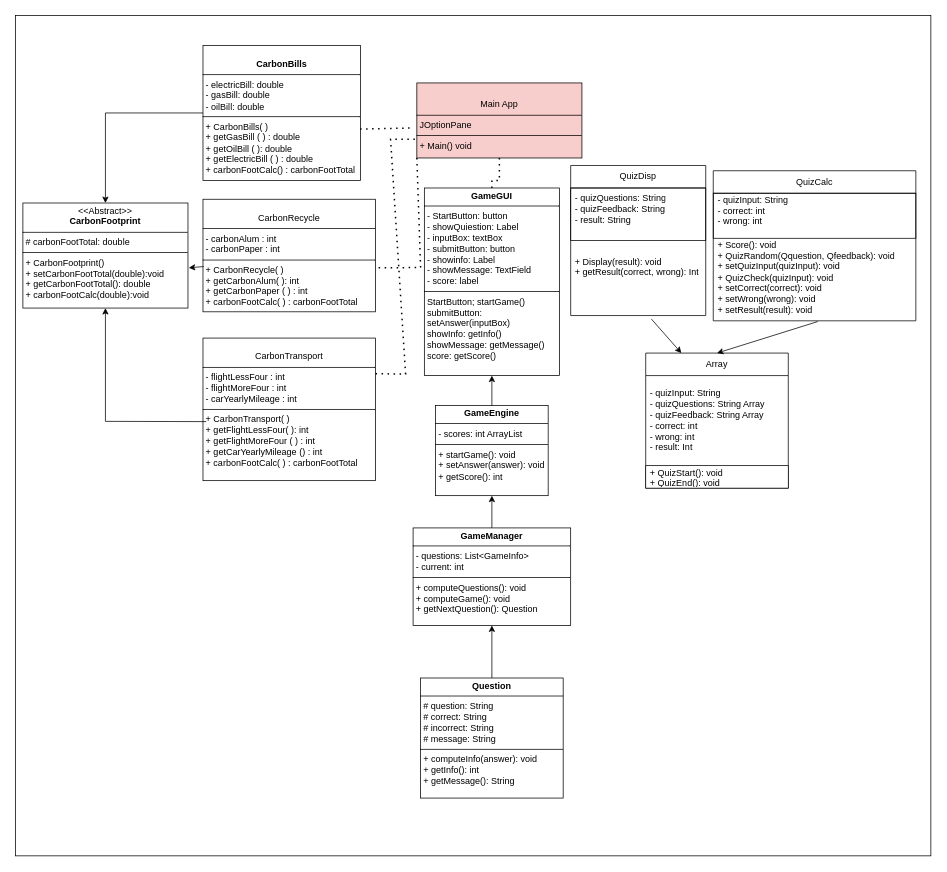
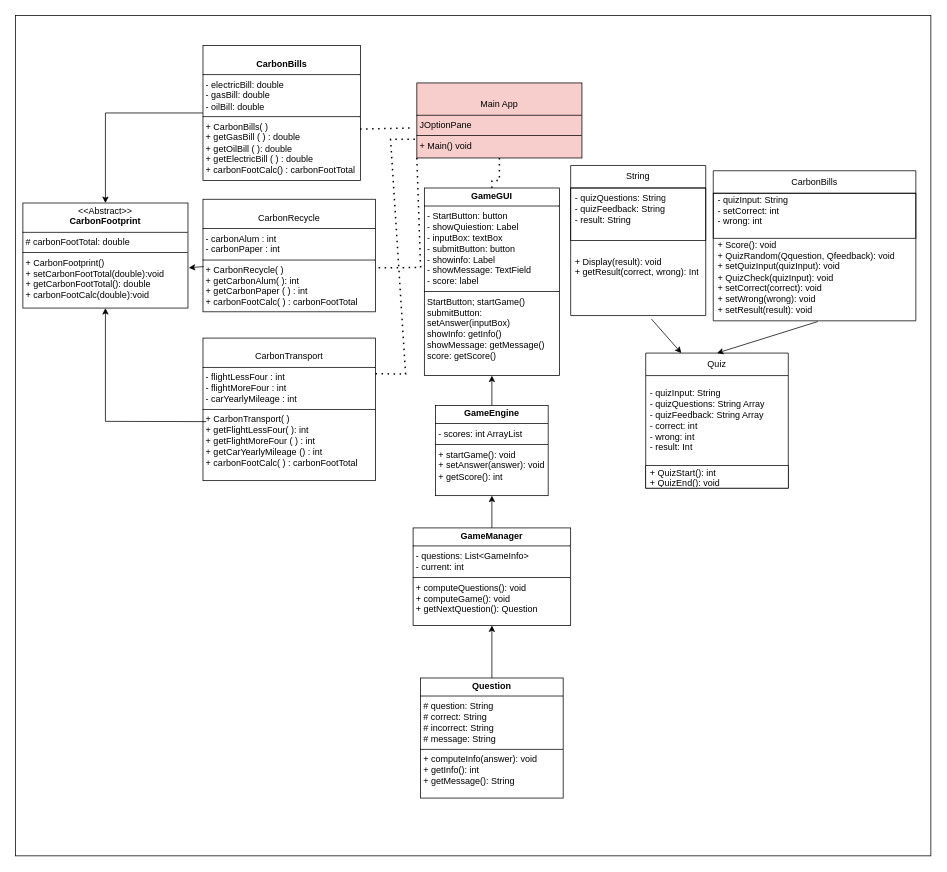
(638, 177) -> (638, 177)
(814, 182) -> (814, 182)
(759, 216) -> (759, 216)
(717, 364) -> (717, 364)
(692, 477) -> (689, 477)
